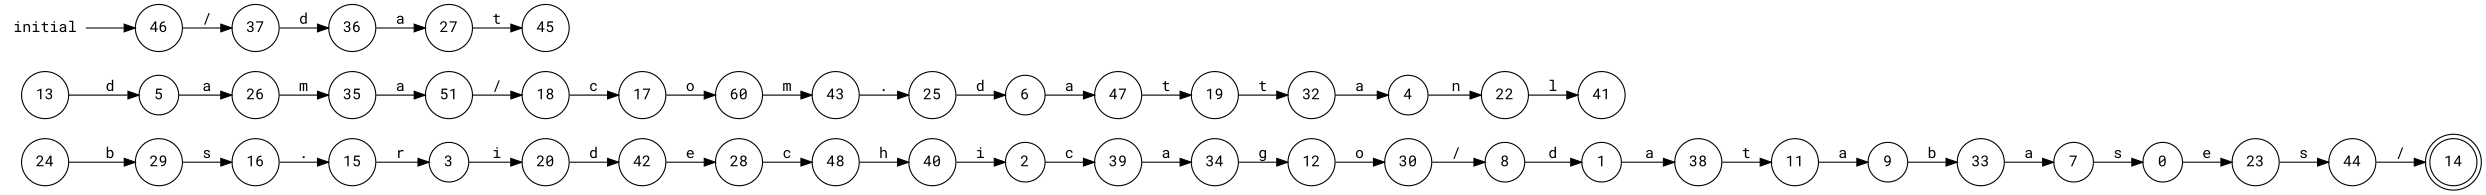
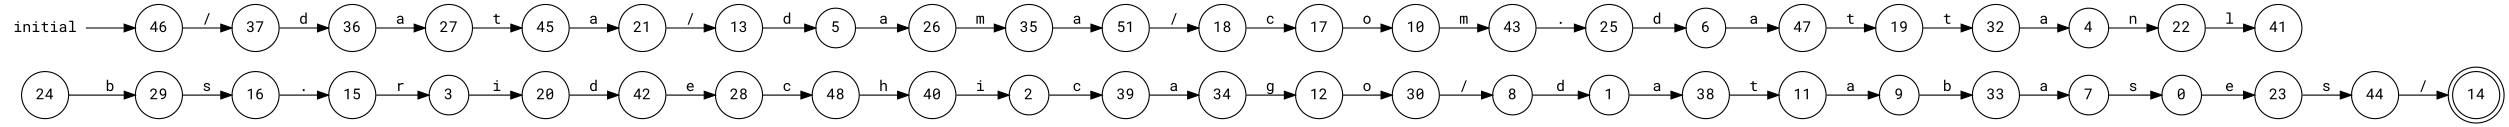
none -> (642, 28)
(739, 95) -> (1416, 28)
